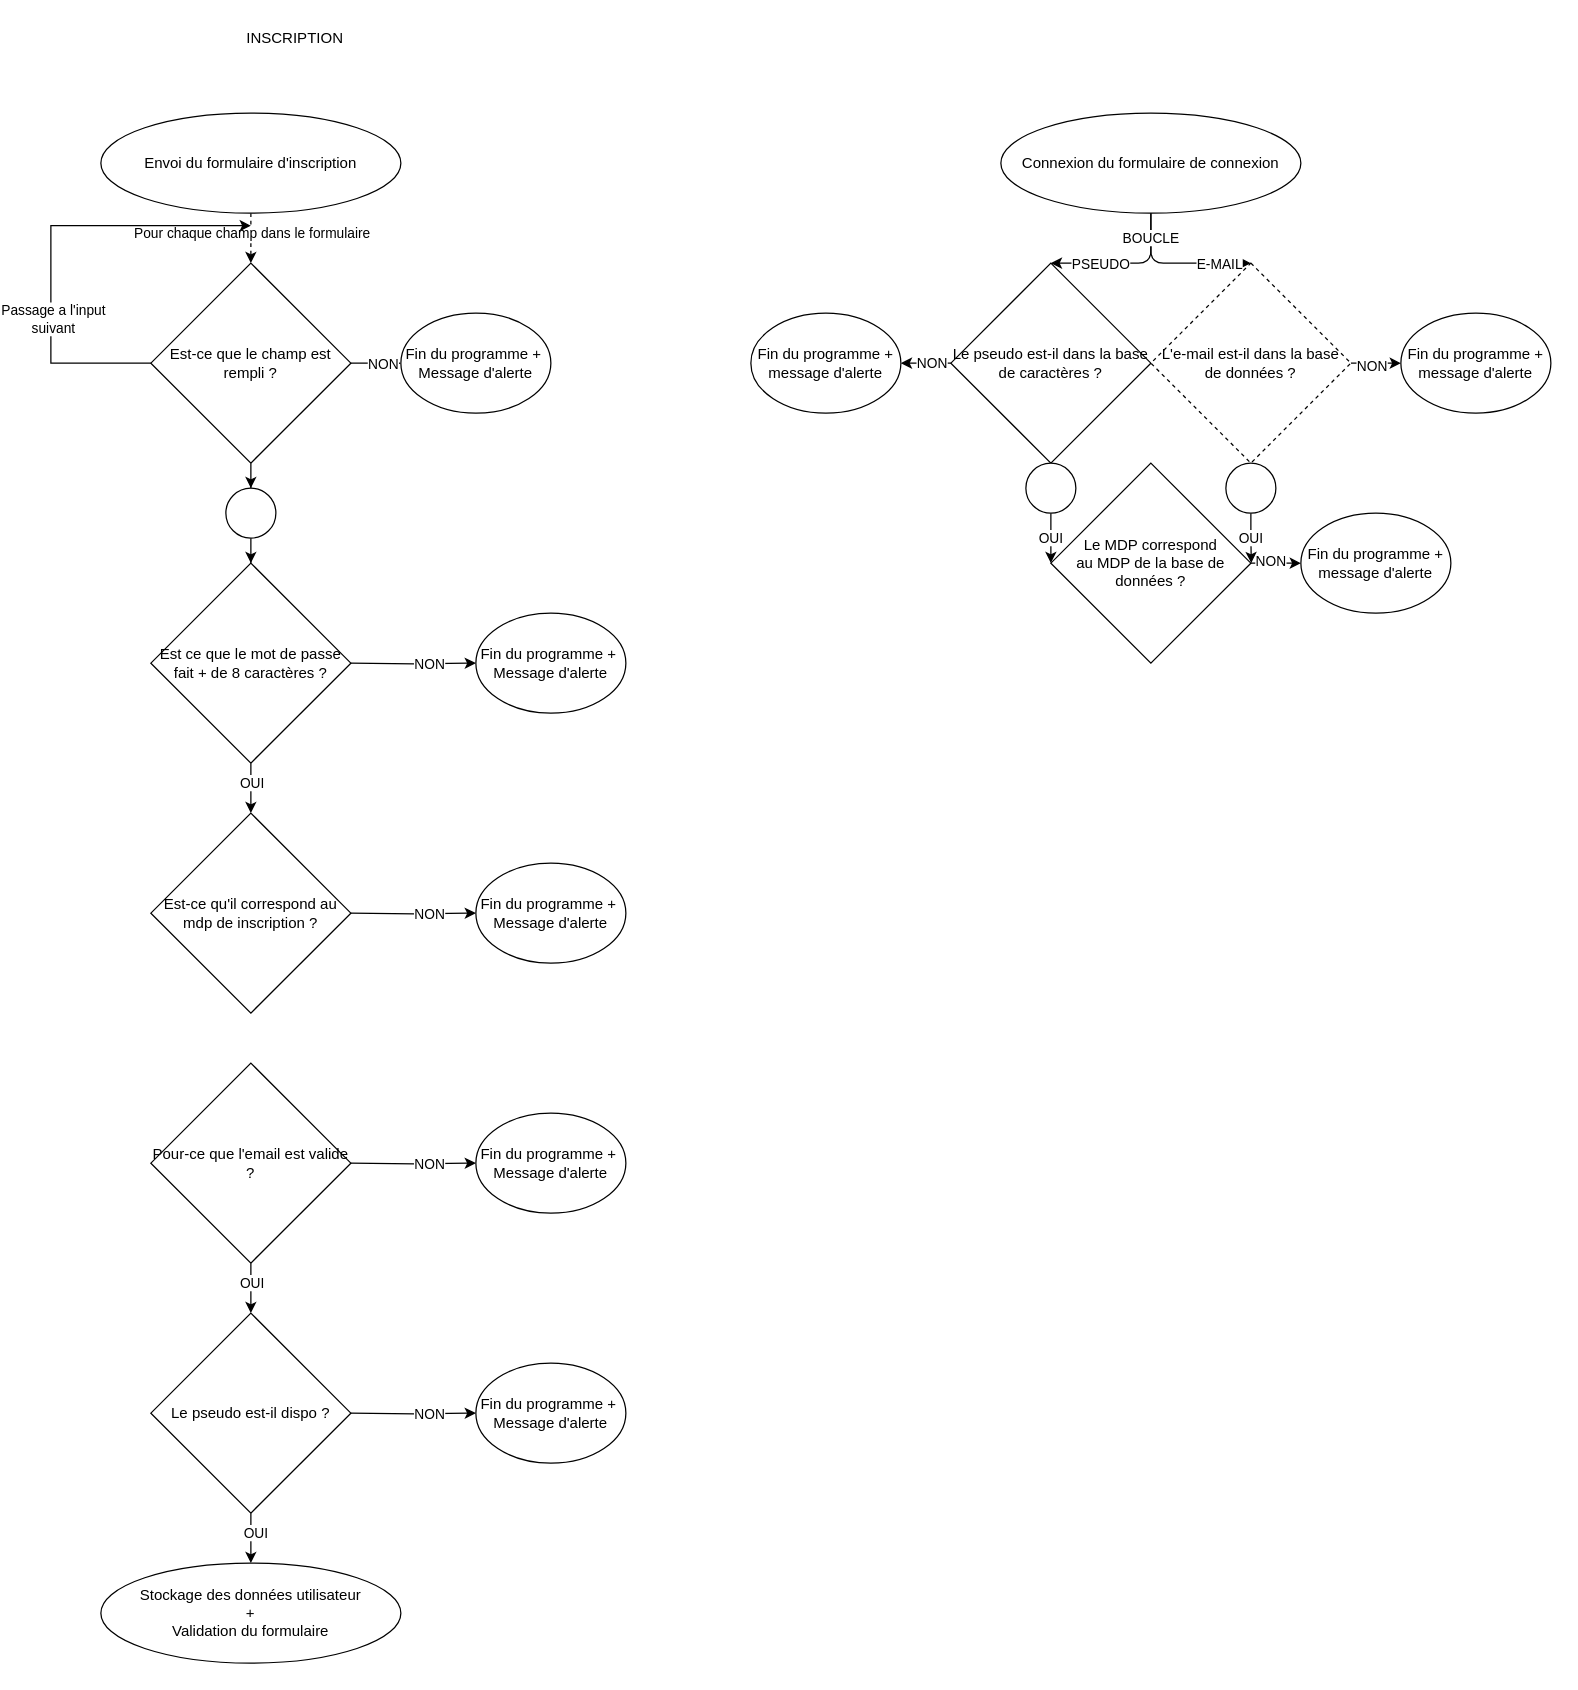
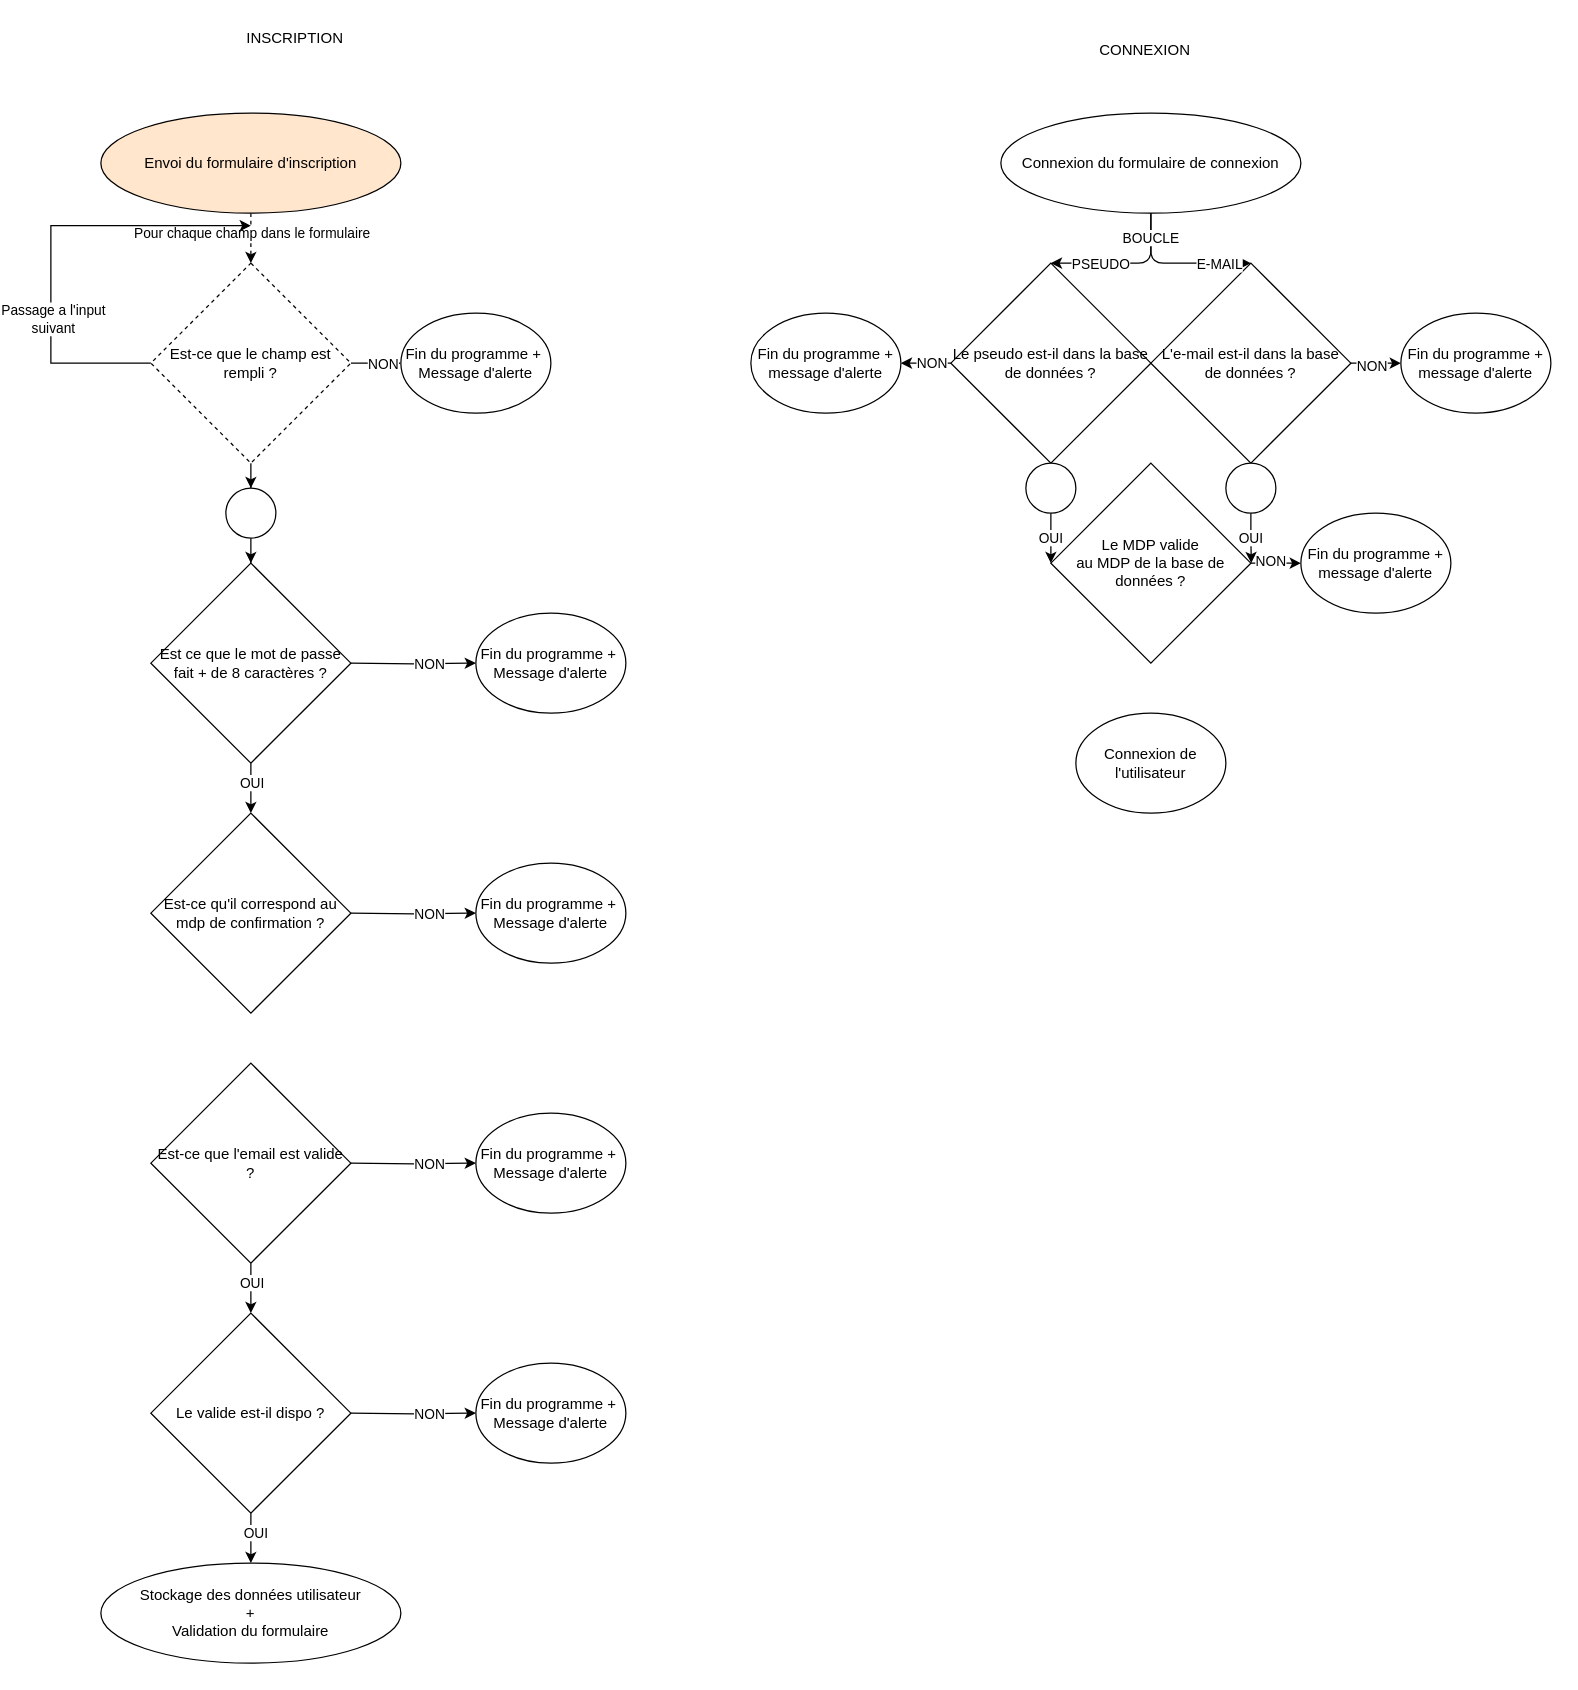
none -> (1144, 51)
(251, 163) -> (251, 163)
(251, 363) -> (251, 363)
(1051, 363) -> (1051, 363)
(1251, 363) -> (1251, 363)
(1151, 563) -> (1151, 563)
none -> (1151, 763)
(251, 913) -> (251, 913)
(251, 1163) -> (251, 1163)
(251, 1413) -> (251, 1413)
